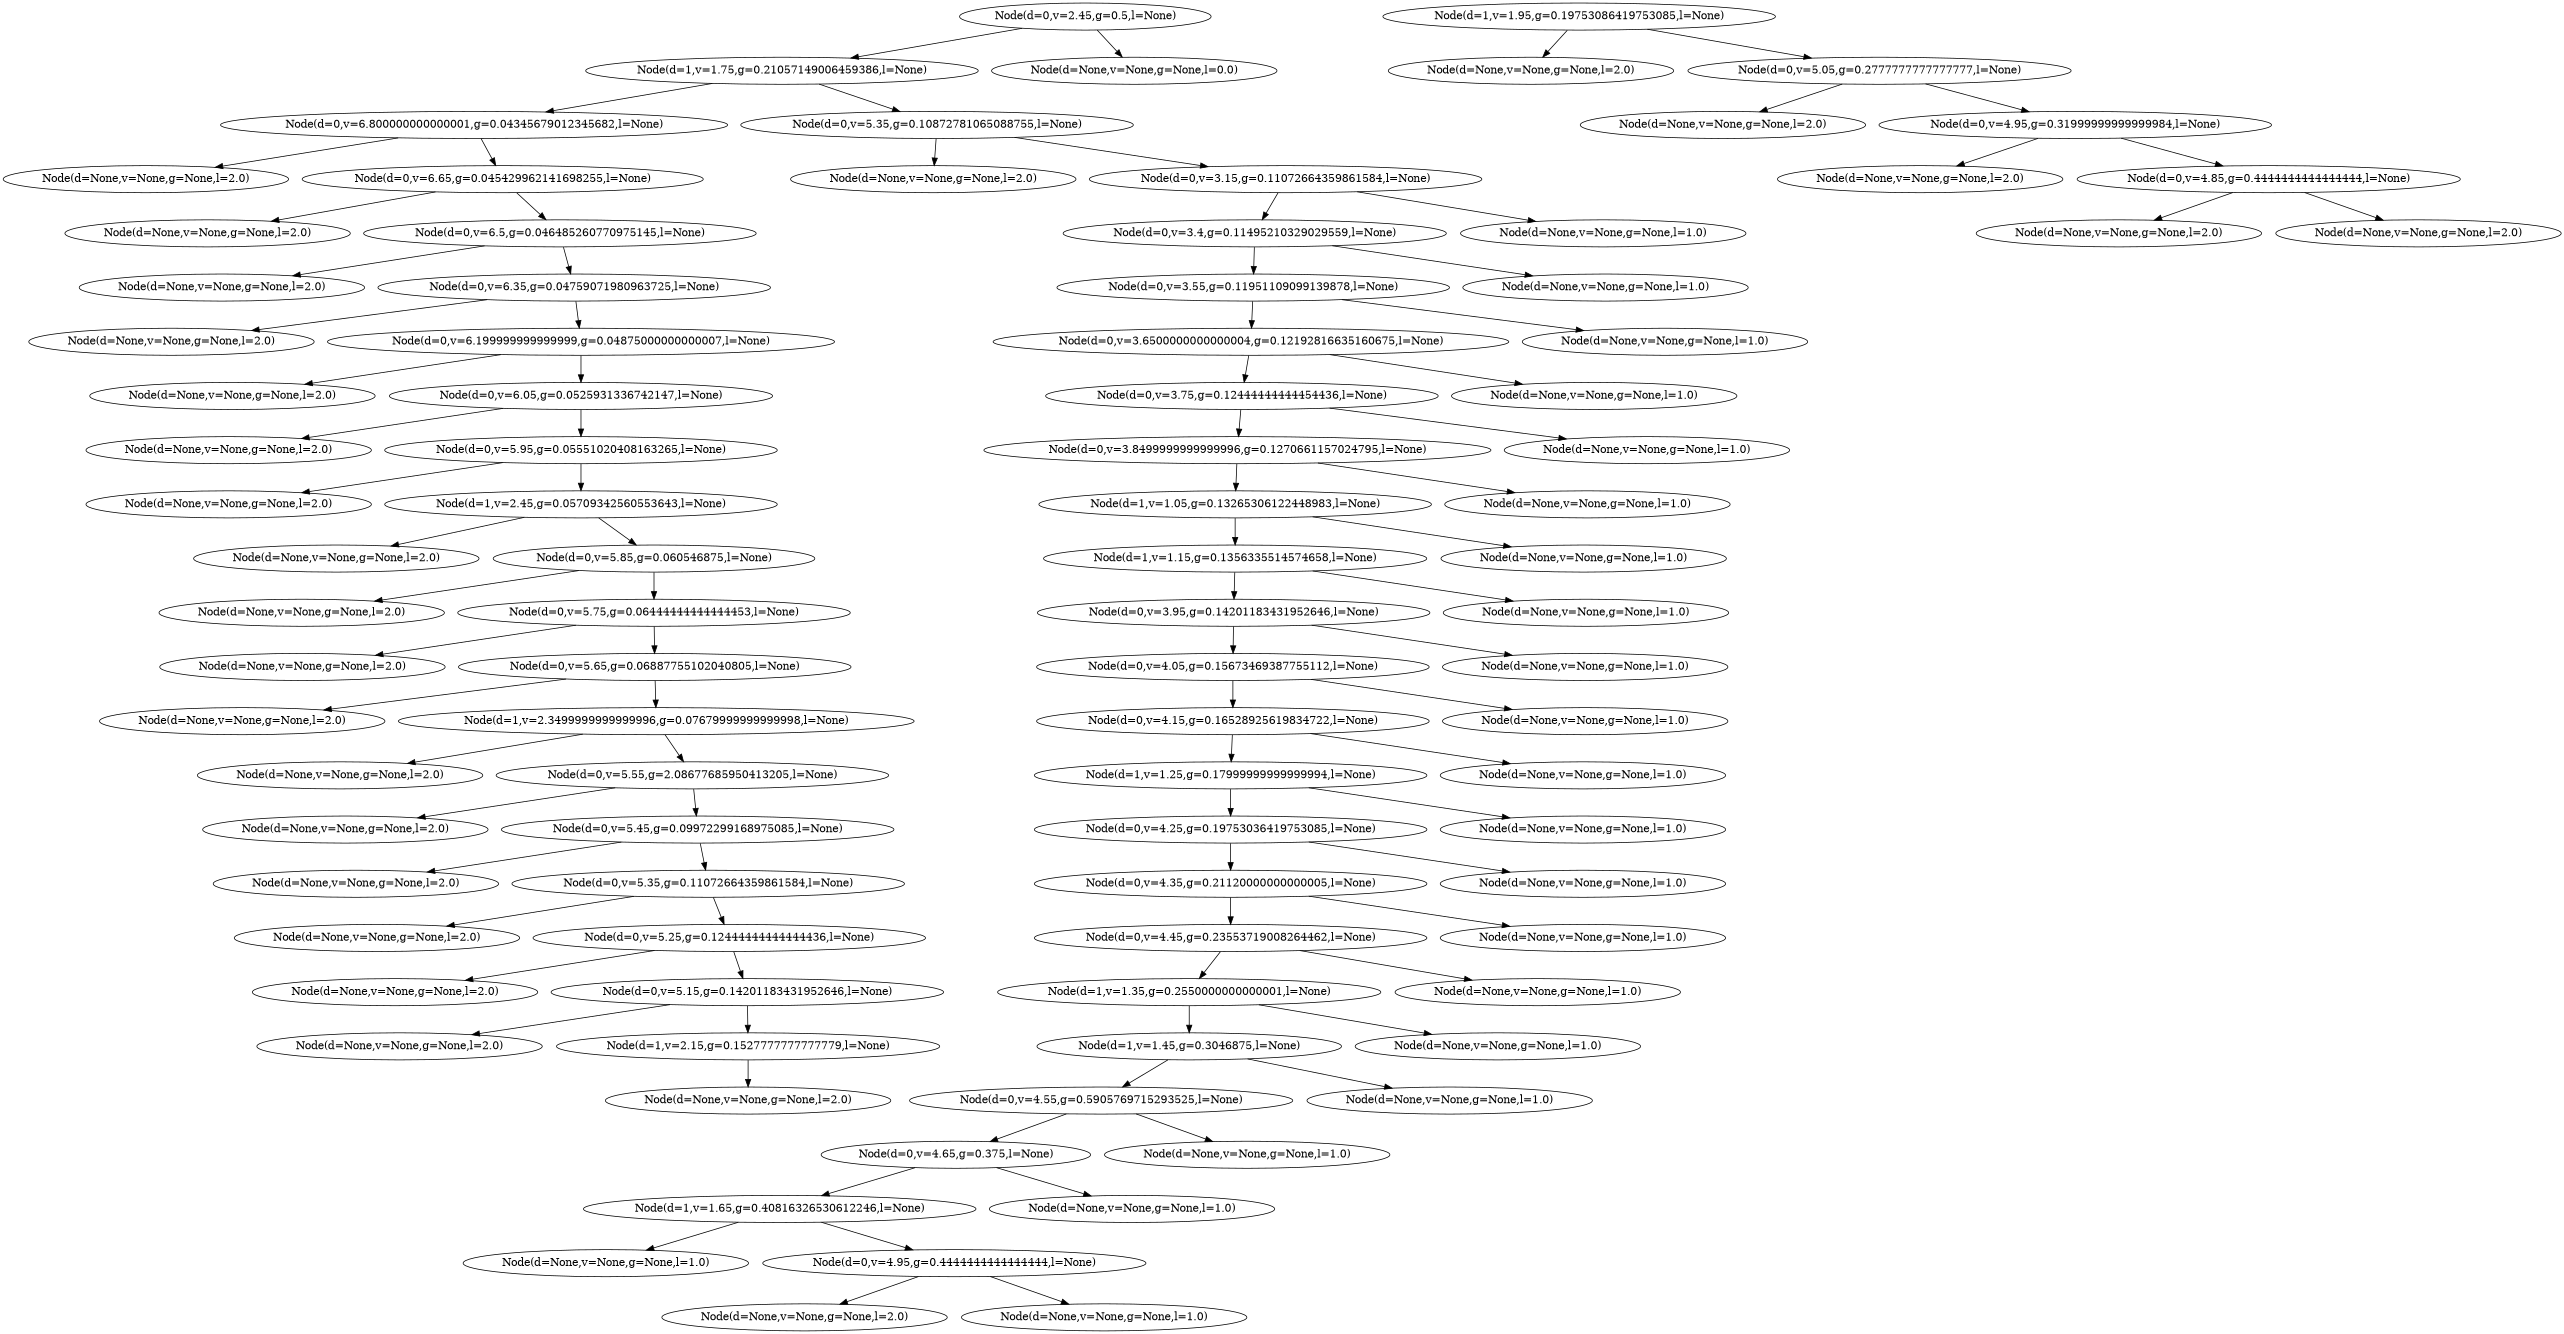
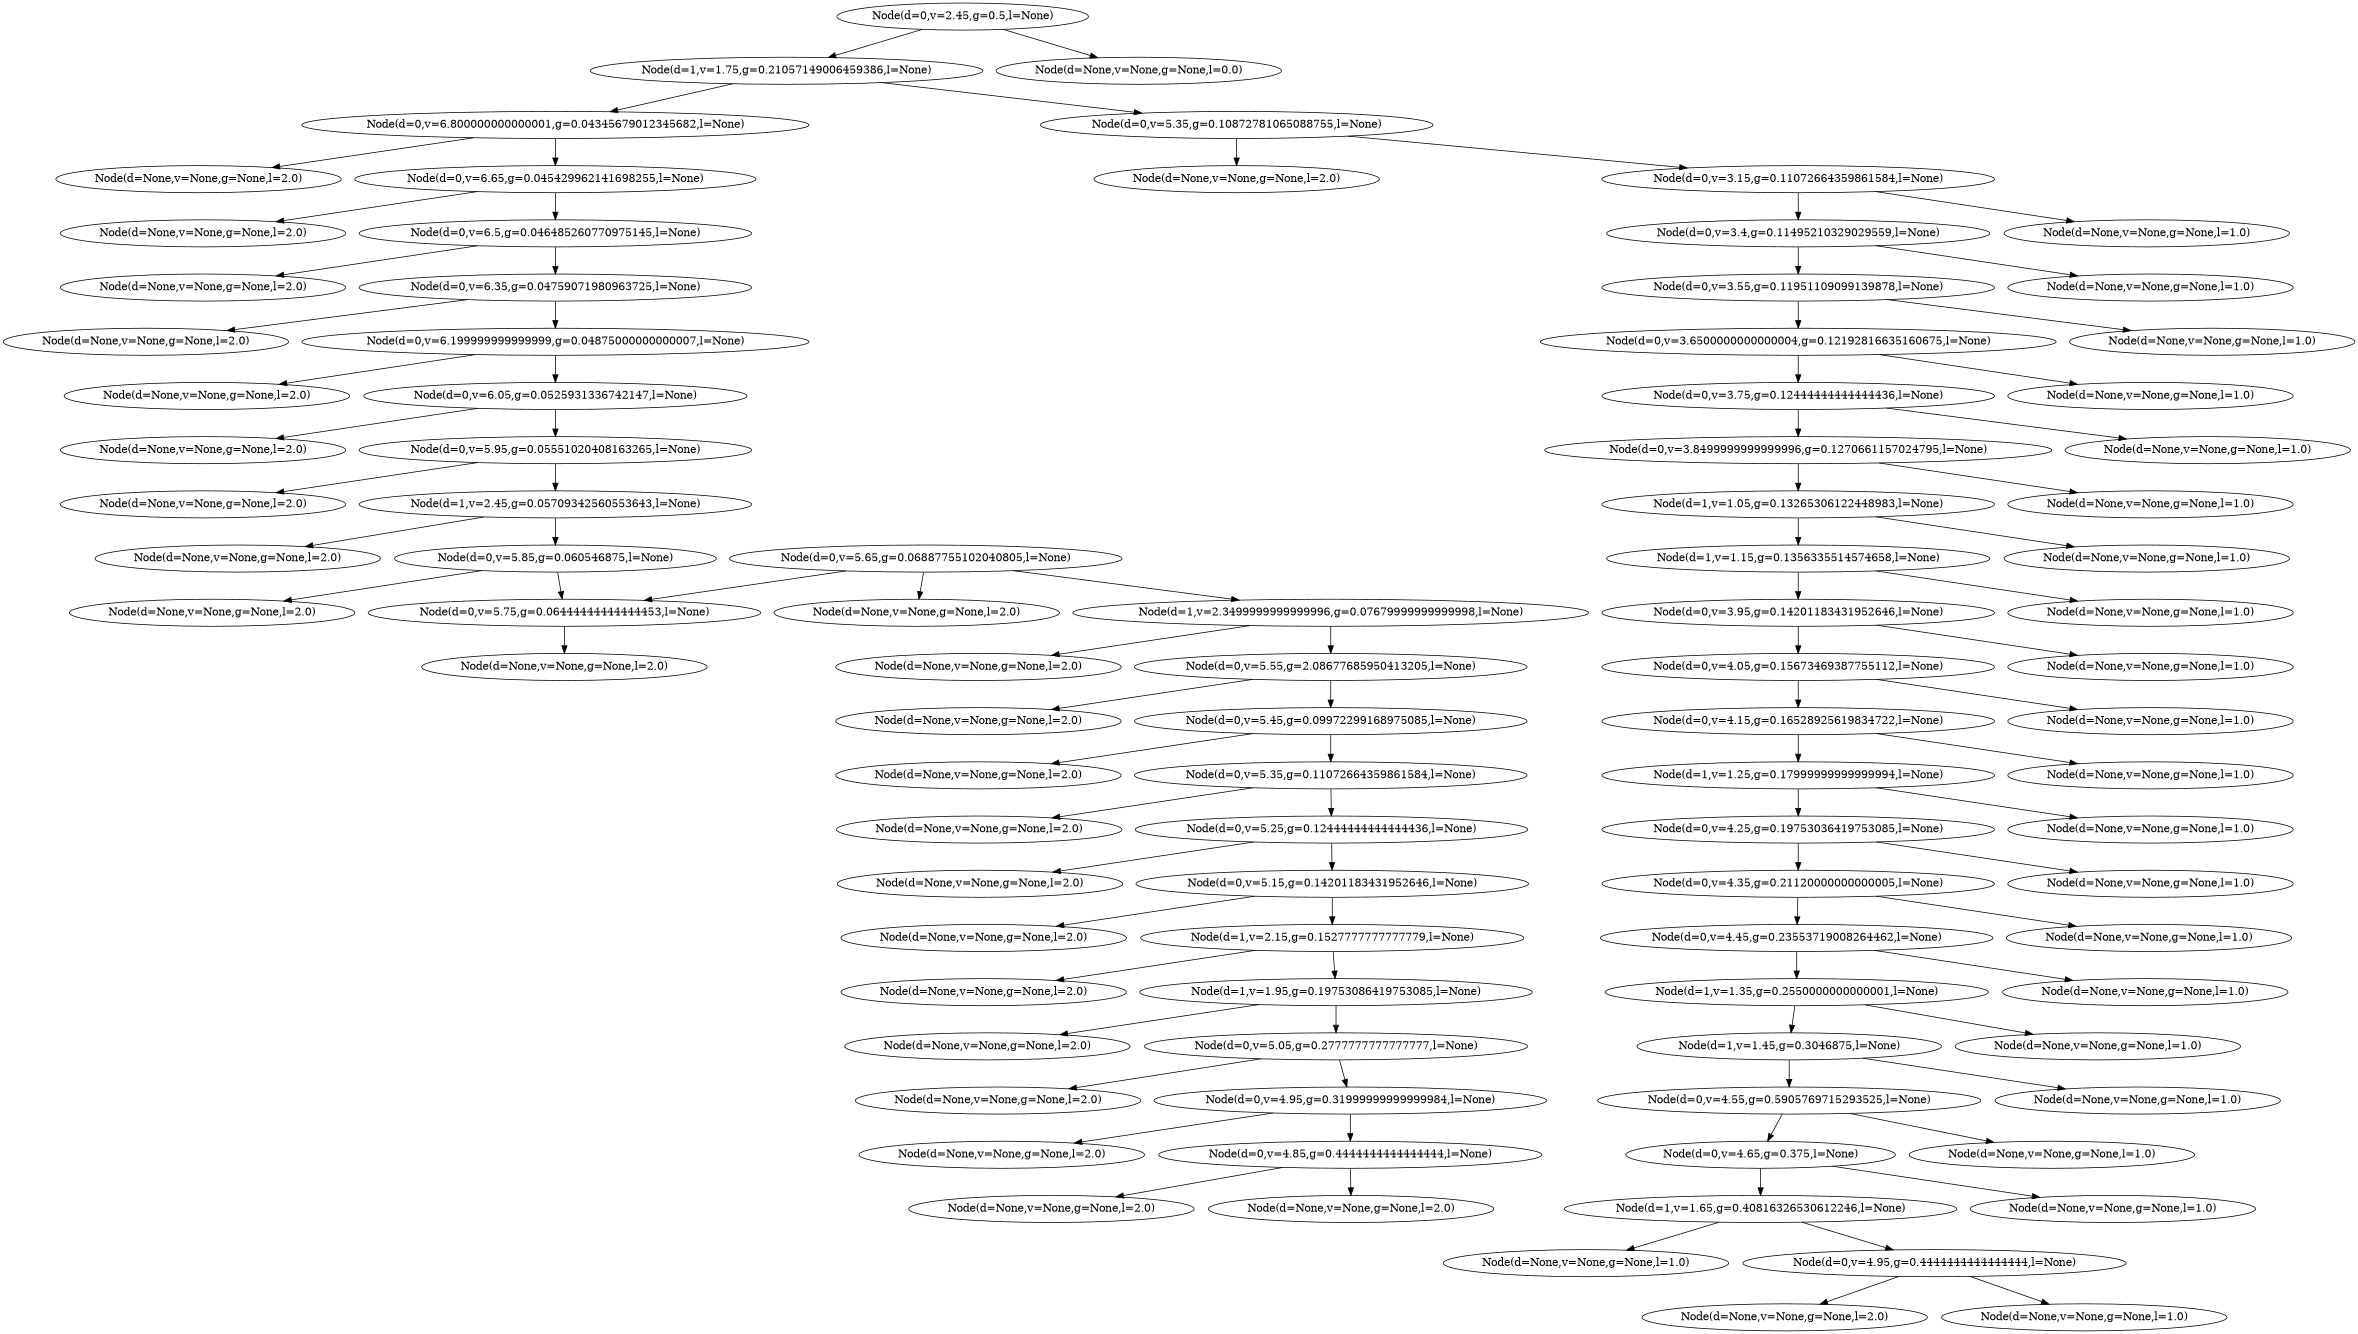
(1242, 396) -> (1798, 396)
(654, 636) -> (749, 585)
none -> (1334, 961)
